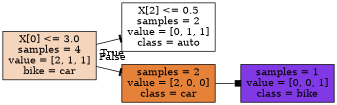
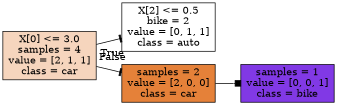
(169, 27) -> (169, 27)
(50, 56) -> (50, 56)
